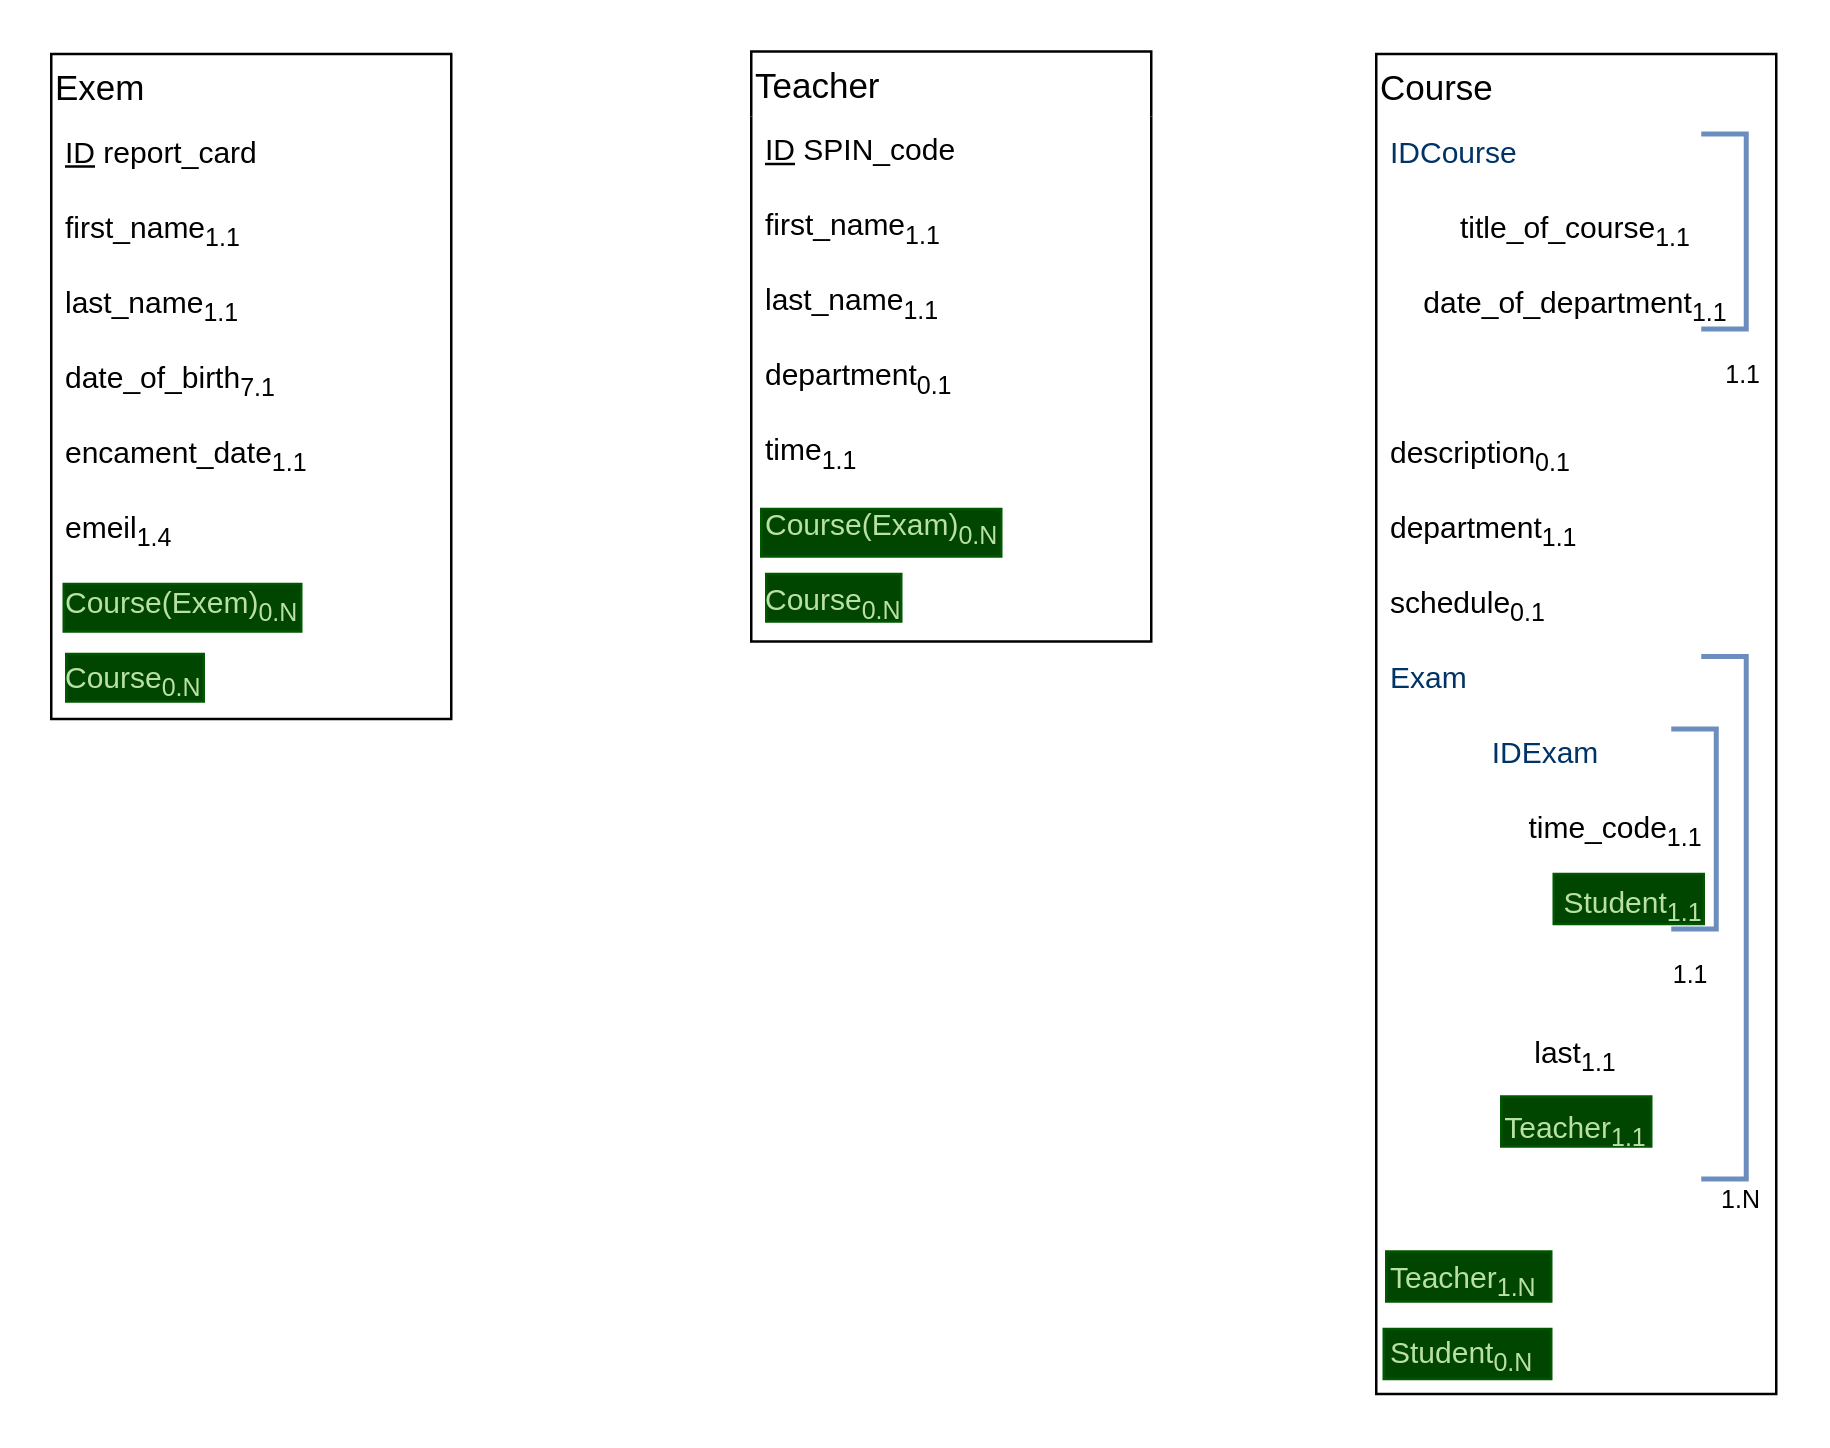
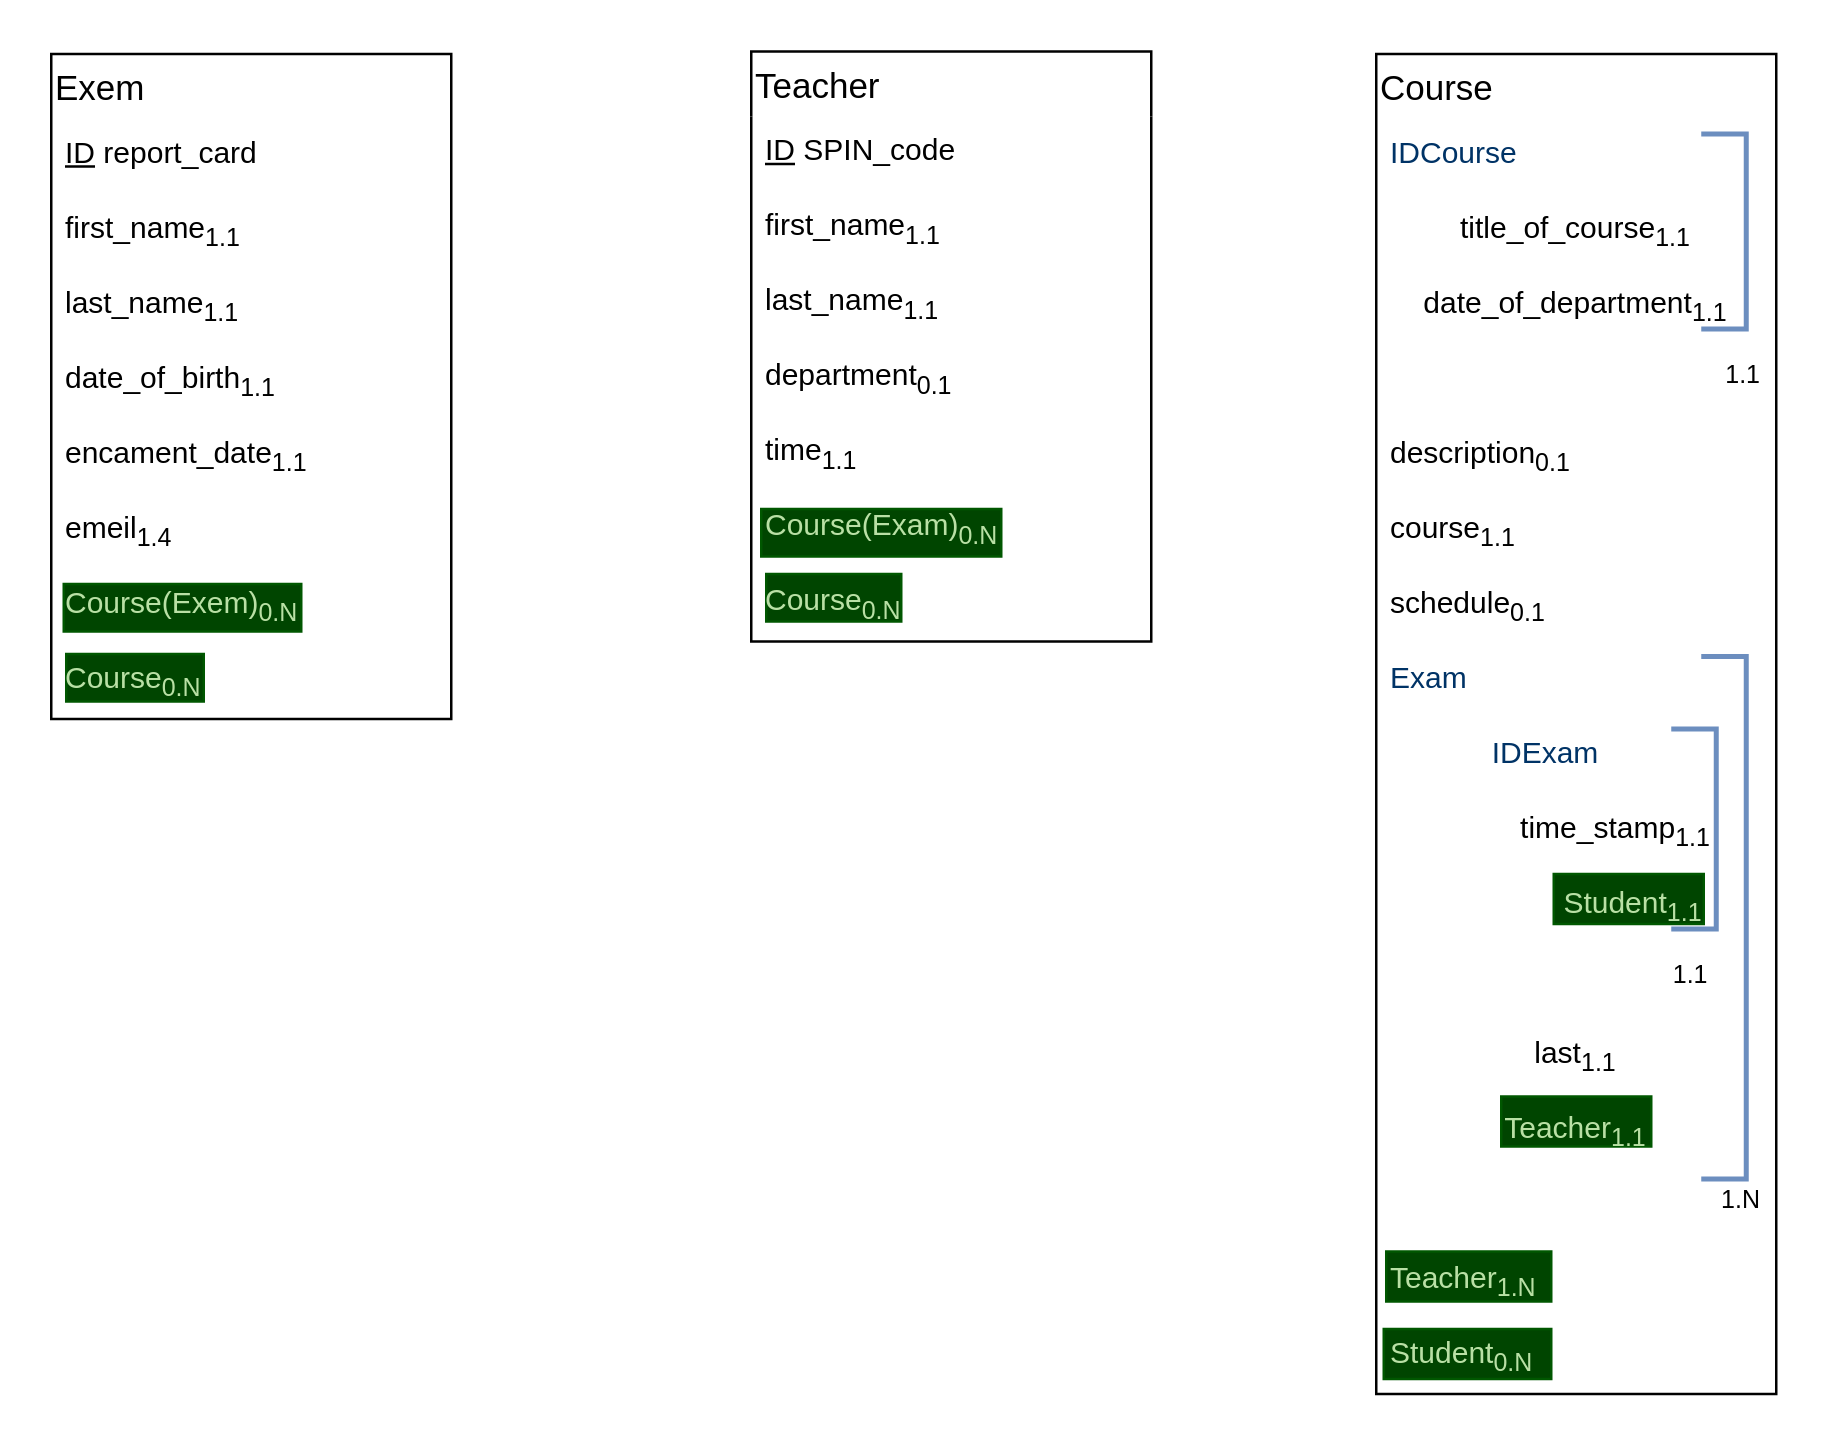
(193, 379) -> (193, 379)
(1497, 531) -> (1463, 531)
(1616, 831) -> (1616, 831)
